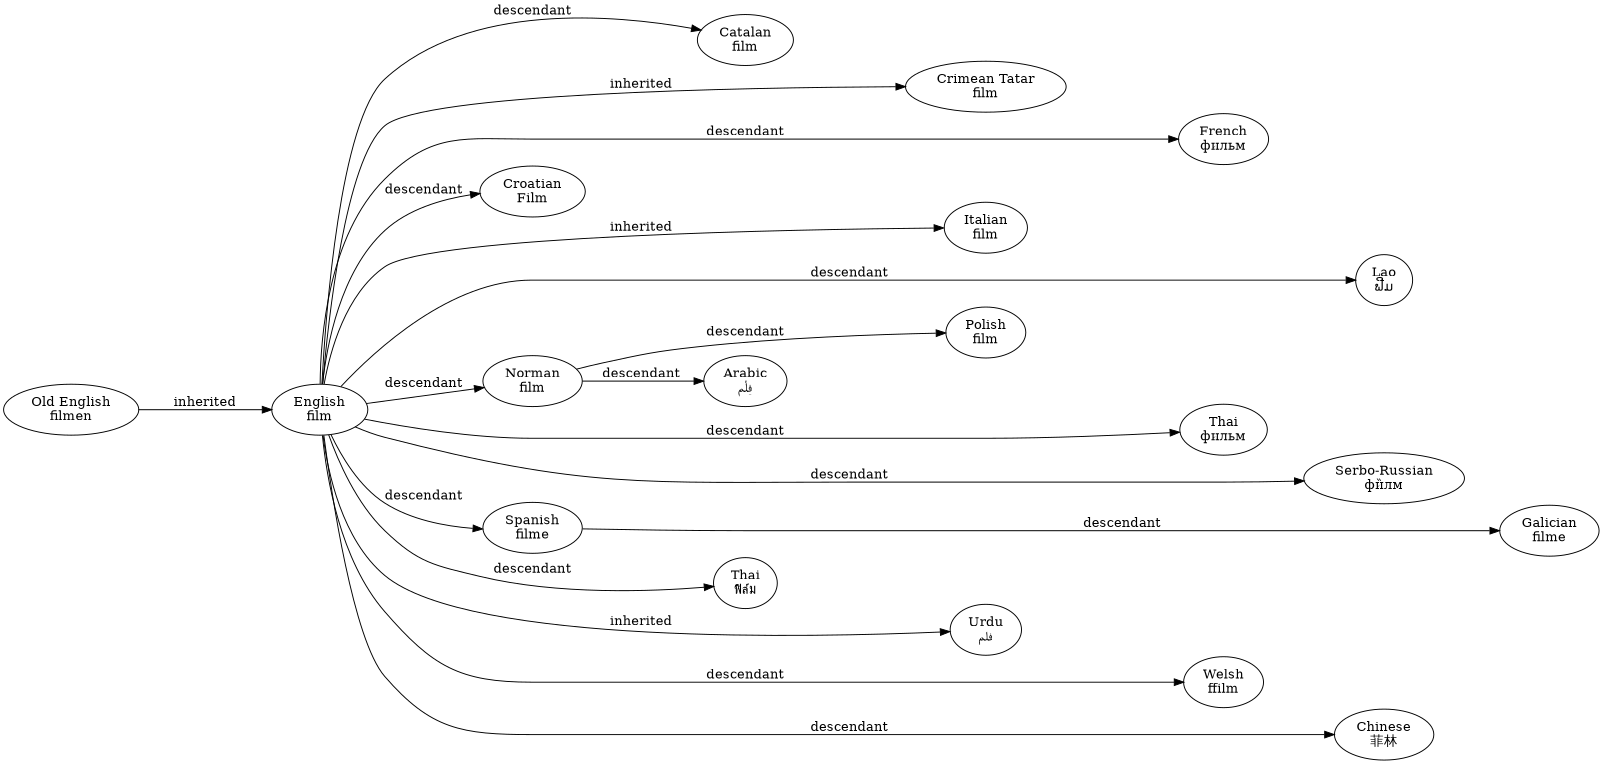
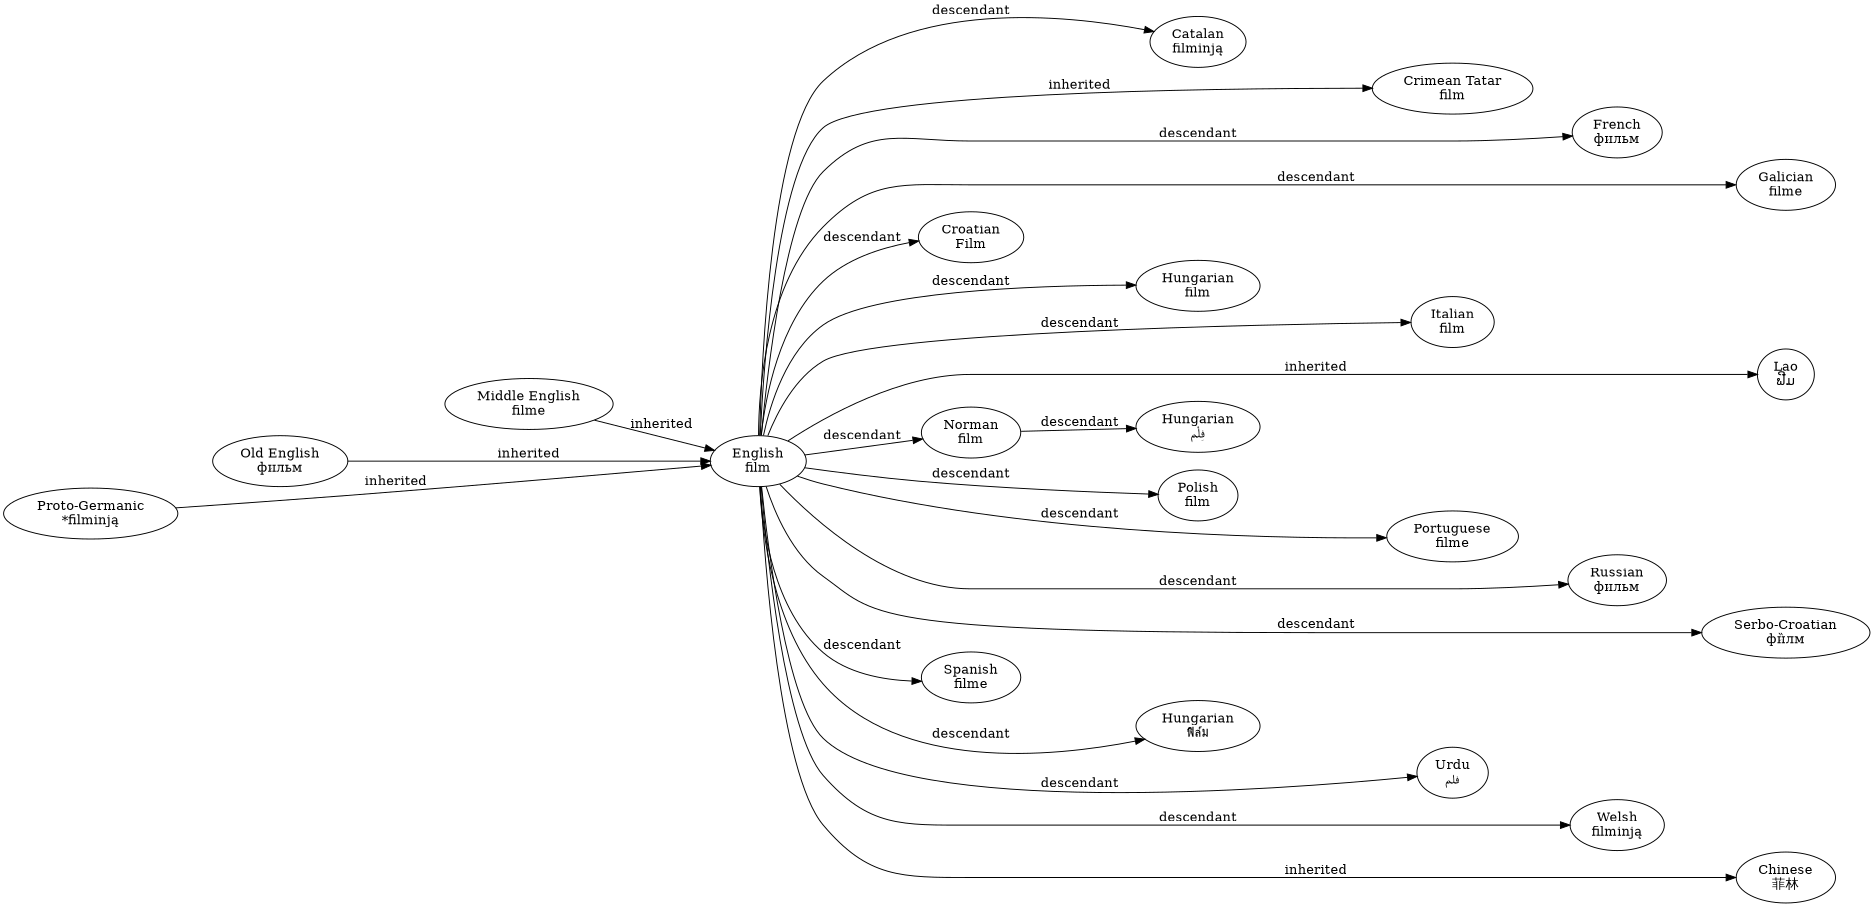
(745, 40) -> (1198, 42)
(641, 227) -> (1080, 323)
(849, 273) -> (1316, 367)
none -> (1198, 286)
(755, 342) -> (976, 486)
(745, 381) -> (1198, 427)
none -> (529, 404)
(71, 410) -> (280, 461)
(1224, 430) -> (1617, 580)
(1384, 478) -> (1786, 633)
none -> (91, 514)
(1036, 531) -> (1157, 185)
none -> (1453, 536)
(745, 583) -> (1198, 726)
(641, 622) -> (1080, 784)
(1224, 682) -> (1617, 825)
(849, 727) -> (1316, 870)
